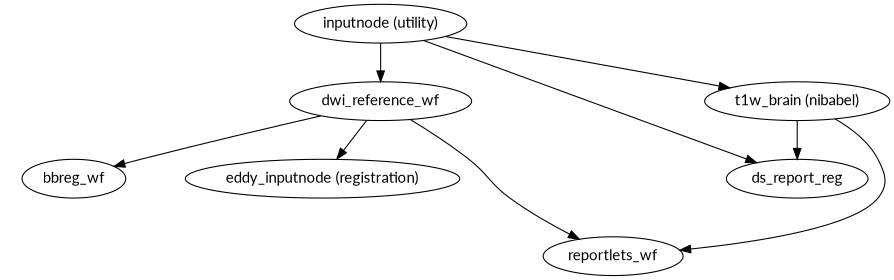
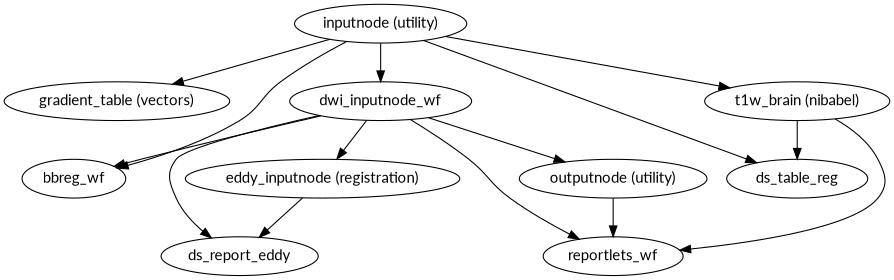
none -> (117, 101)
(381, 101) -> (381, 101)
none -> (245, 117)
none -> (613, 179)
(797, 179) -> (797, 179)
none -> (240, 256)
